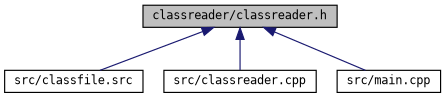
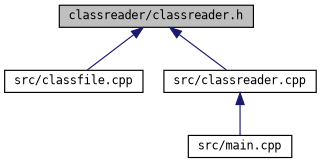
(320, 51) -> (240, 120)
(74, 81) -> (74, 81)
